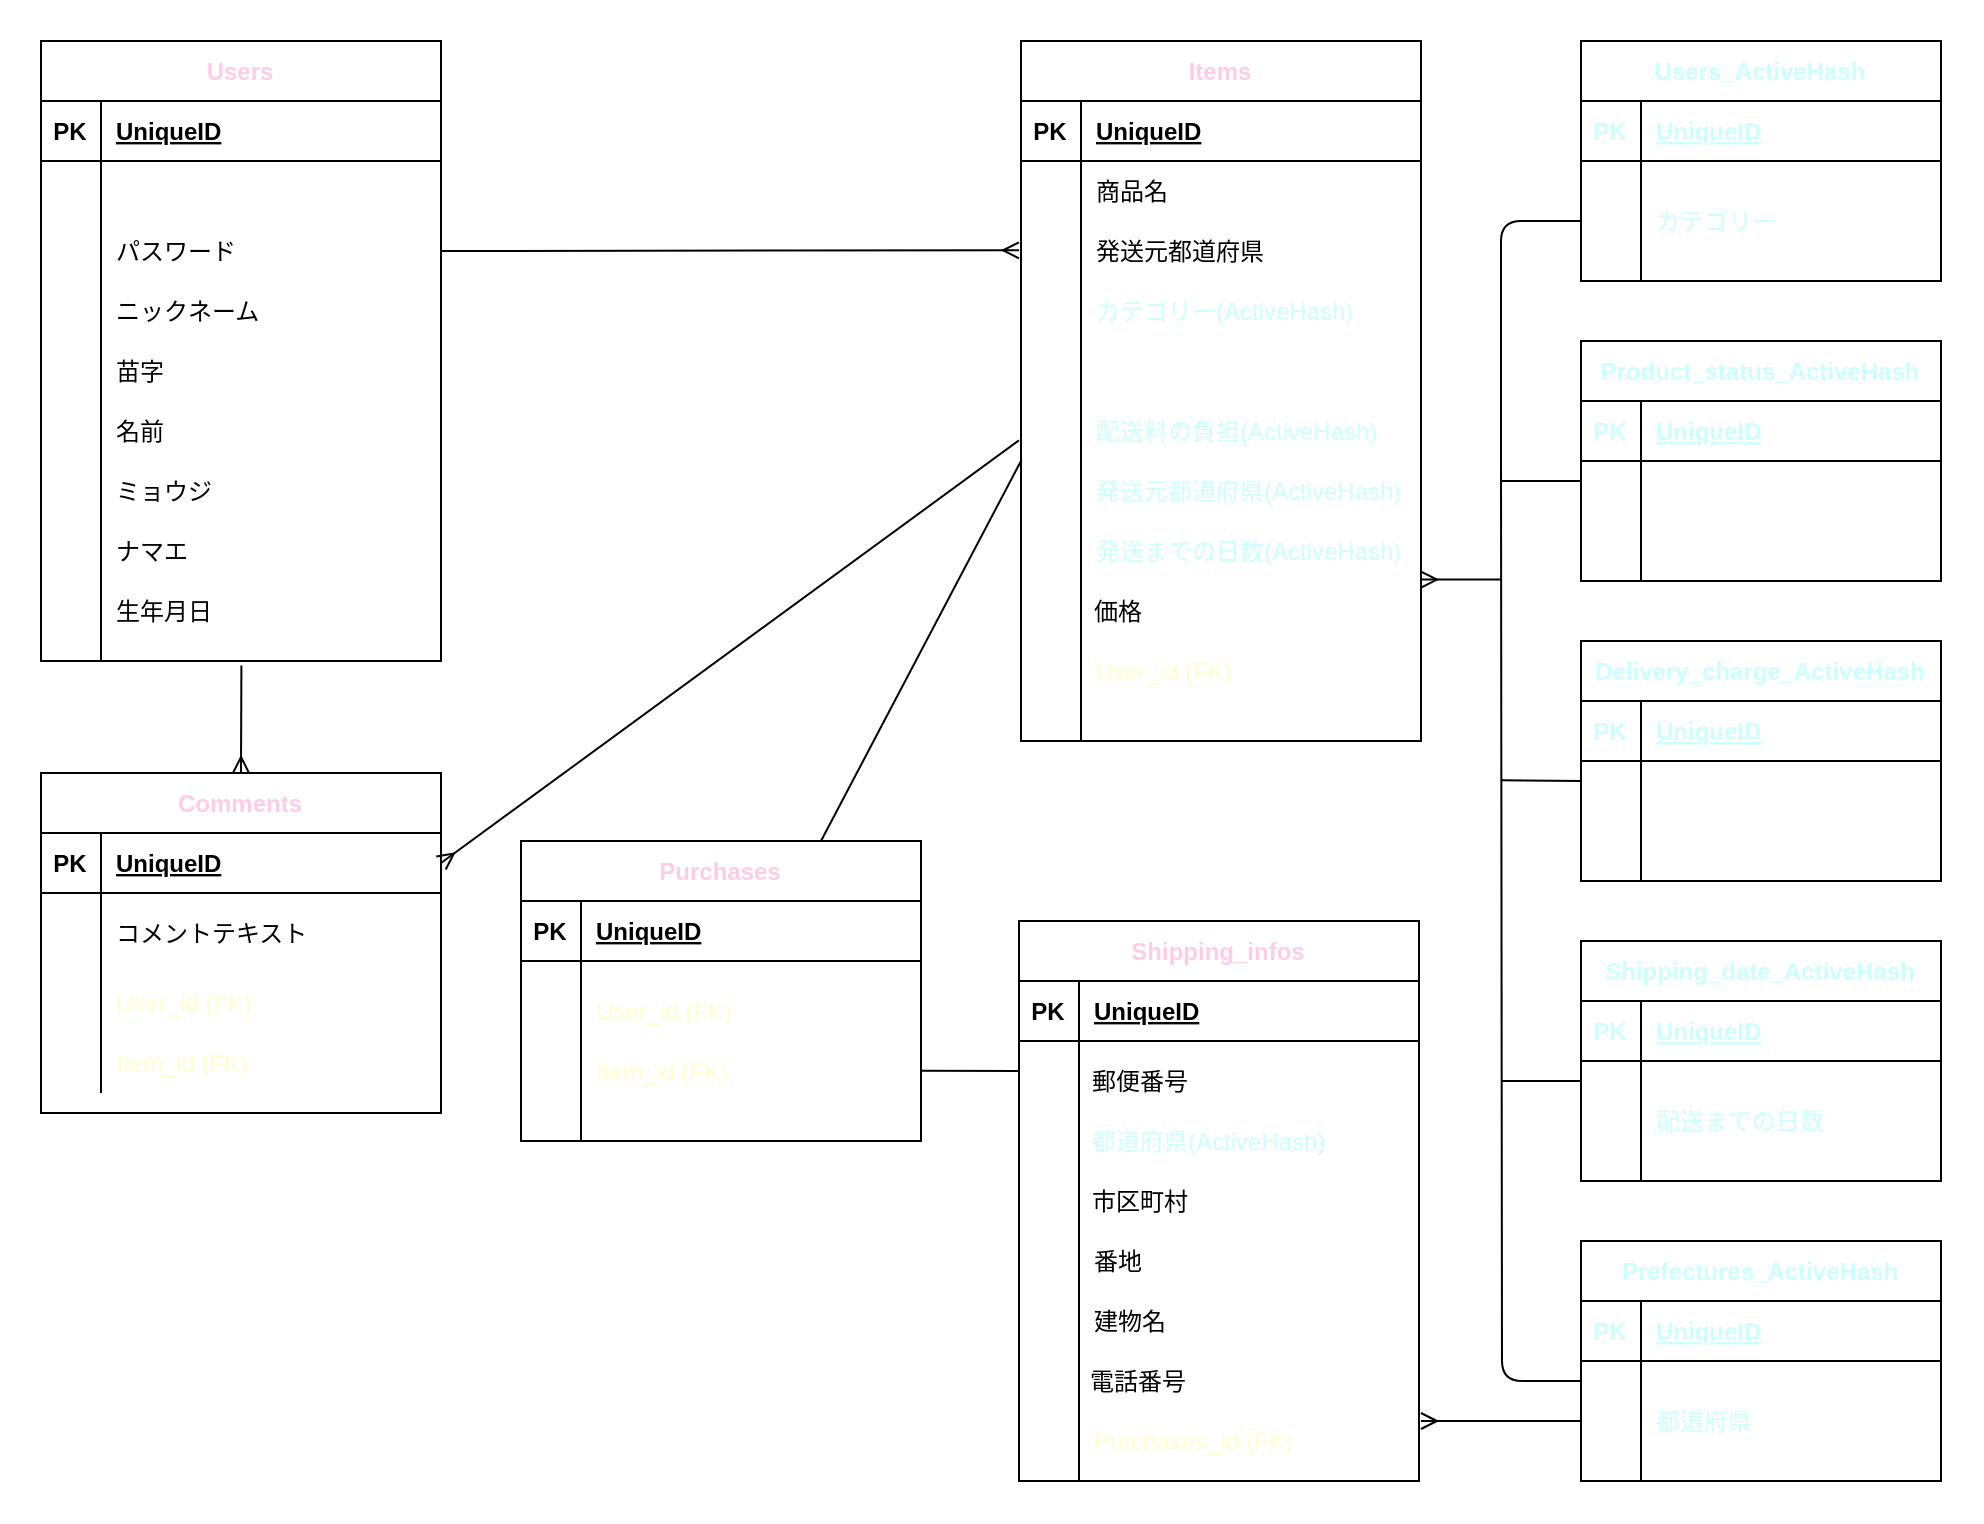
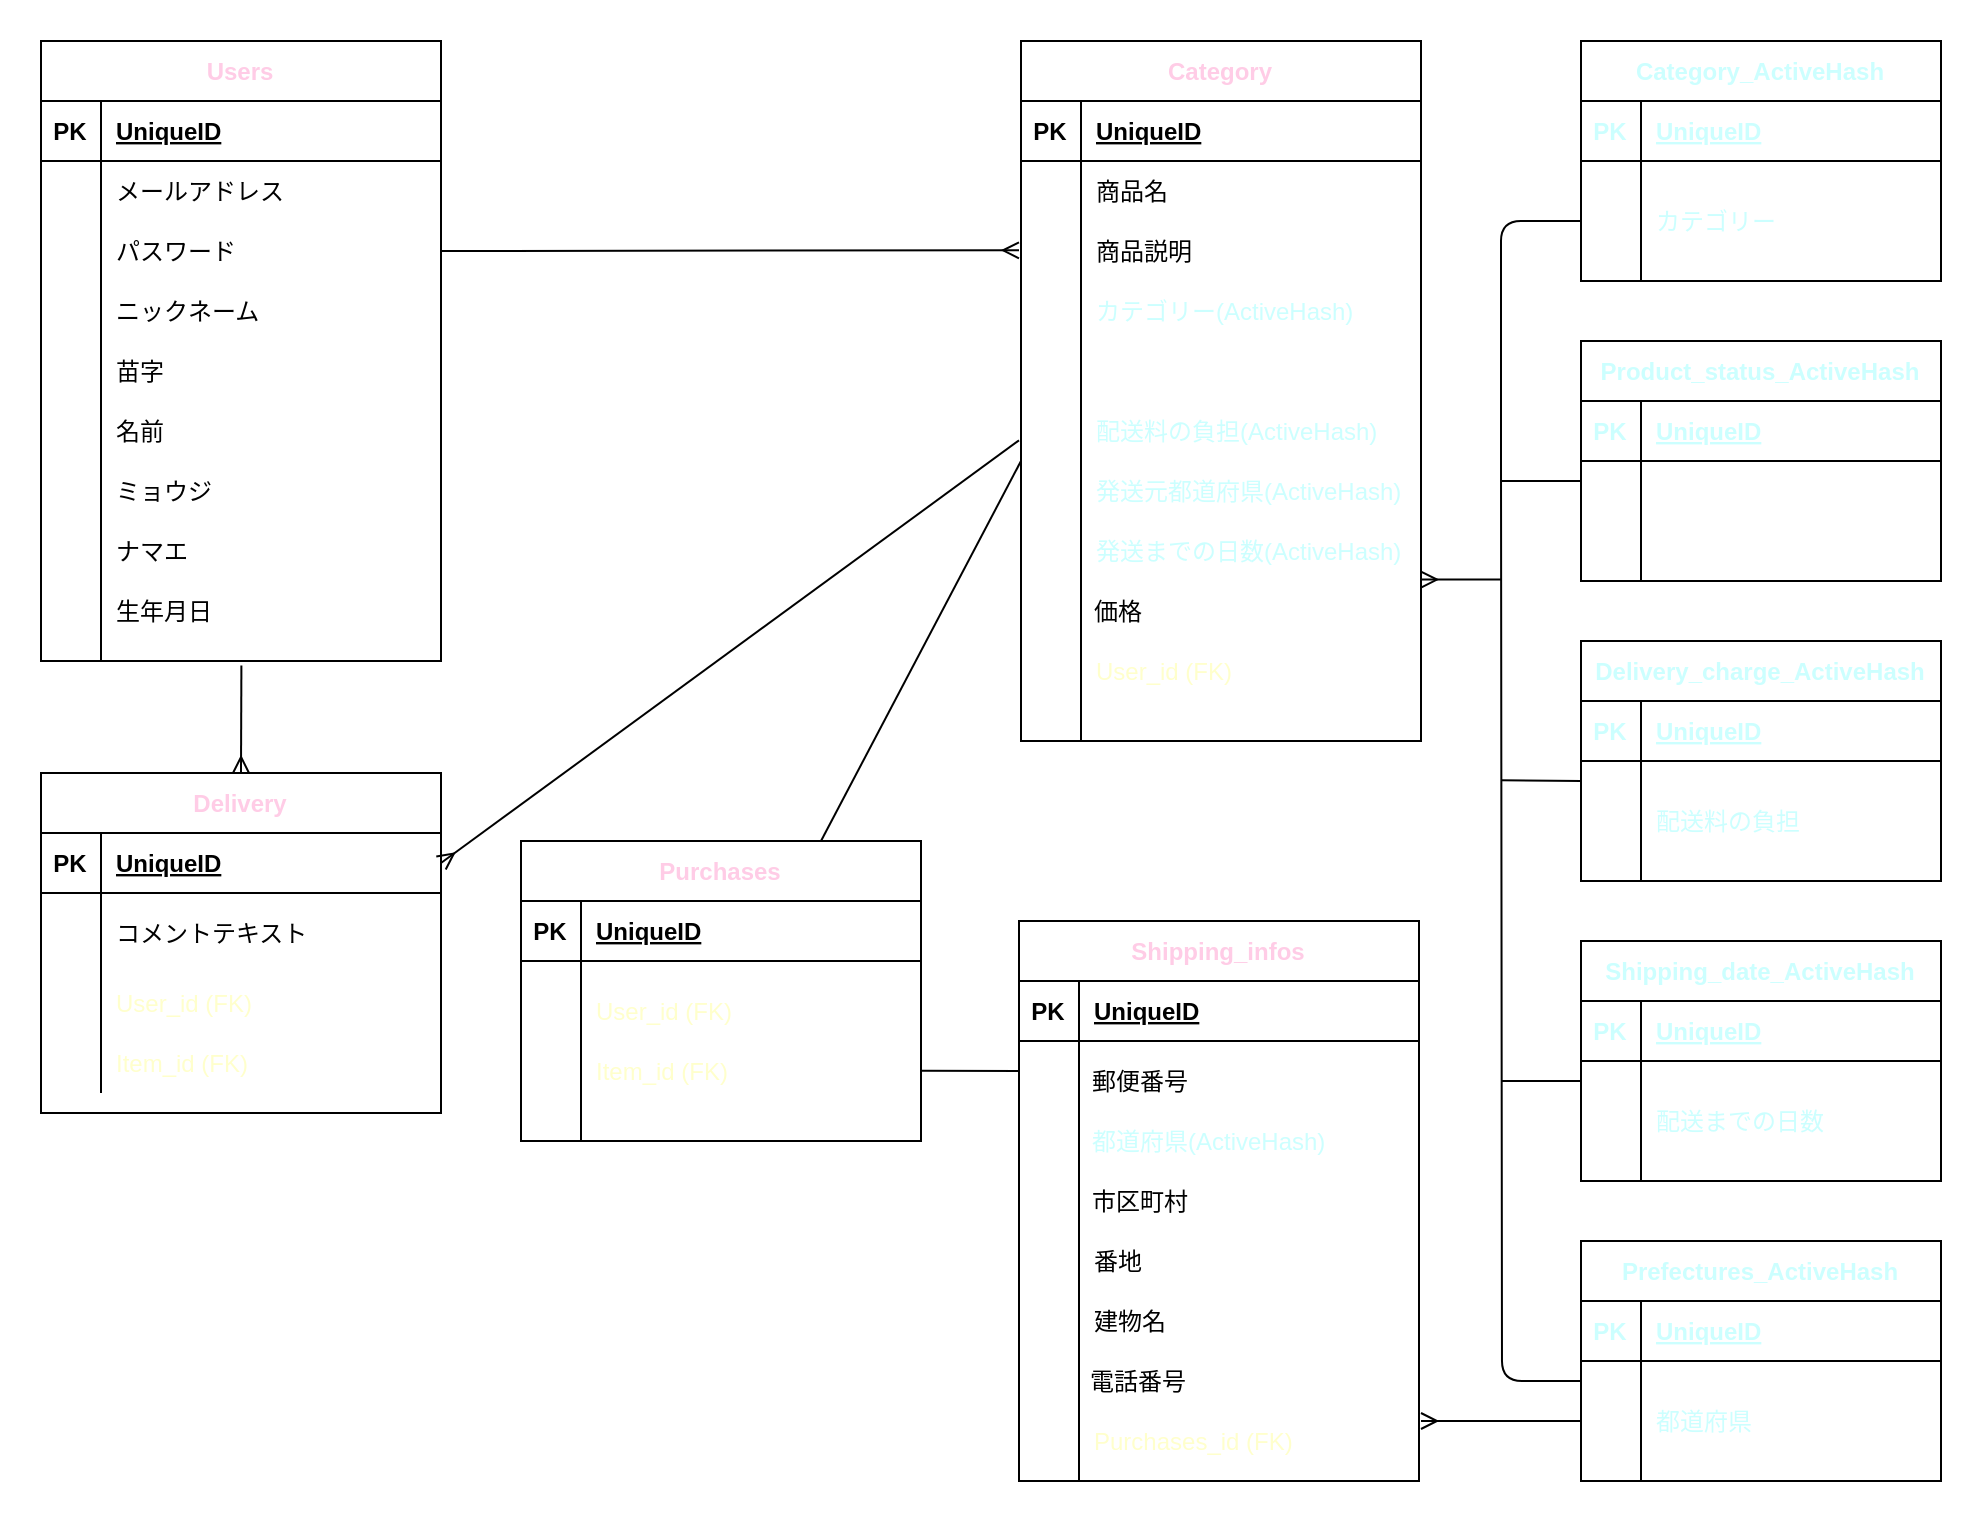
(1220, 72) -> (1220, 72)
(1760, 72) -> (1760, 72)
none -> (271, 191)
(1180, 252) -> (1144, 252)
(240, 804) -> (240, 804)
none -> (1791, 821)
